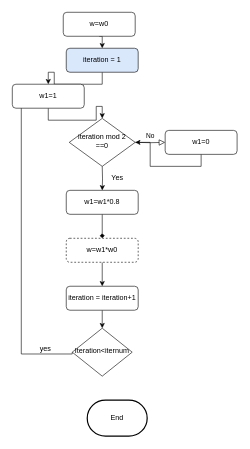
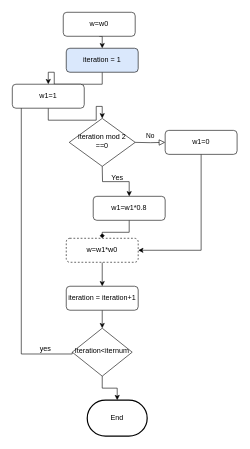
(166, 167) -> (201, 165)
(102, 203) -> (129, 209)
none -> (102, 388)
